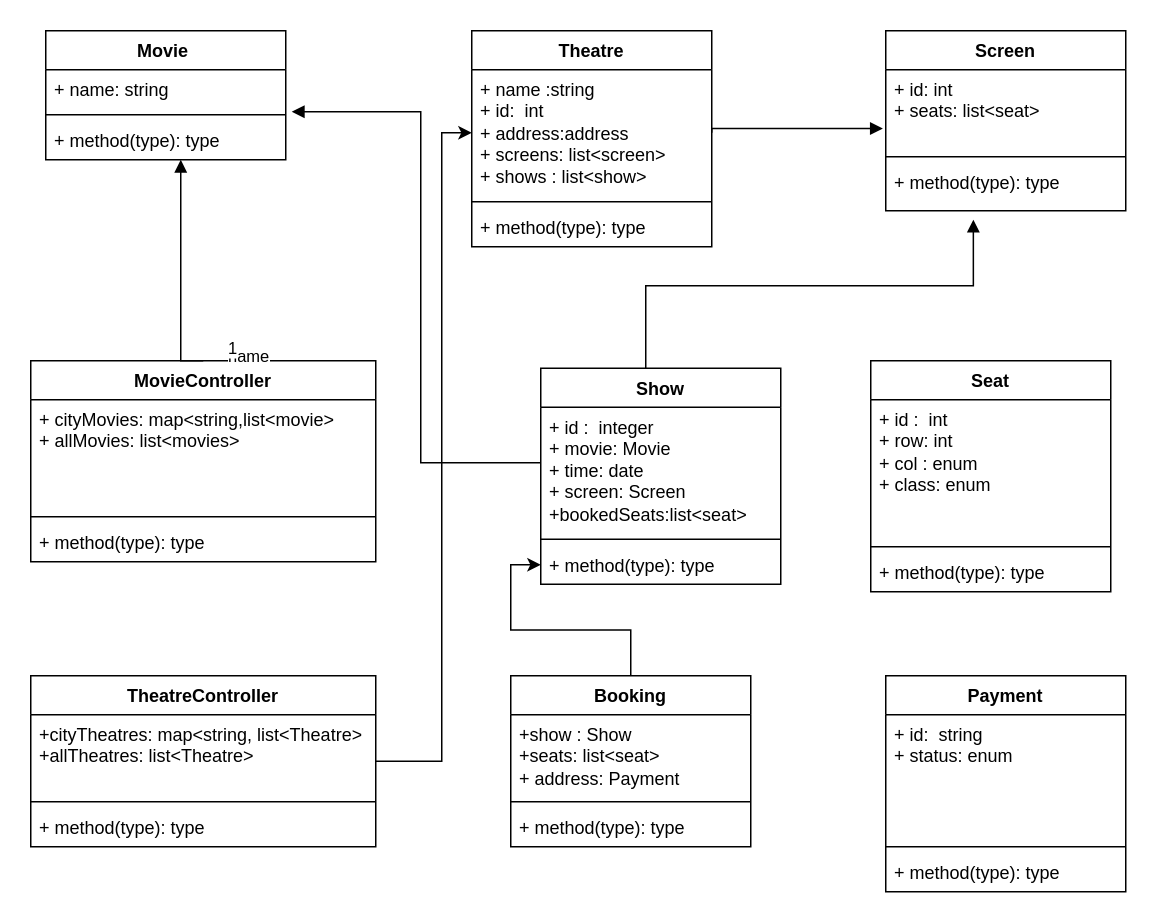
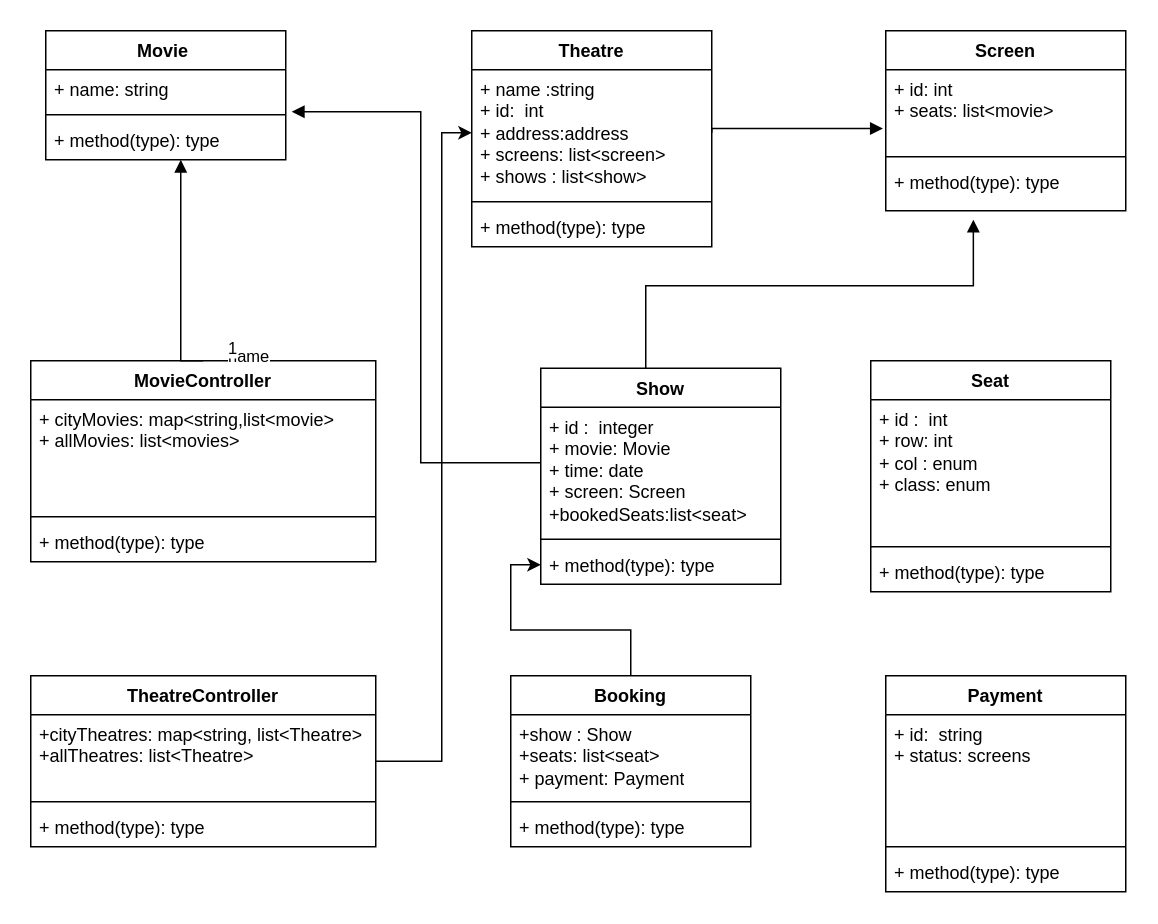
(979, 102) -> (982, 102)
(958, 747) -> (973, 747)
(603, 758) -> (603, 758)
